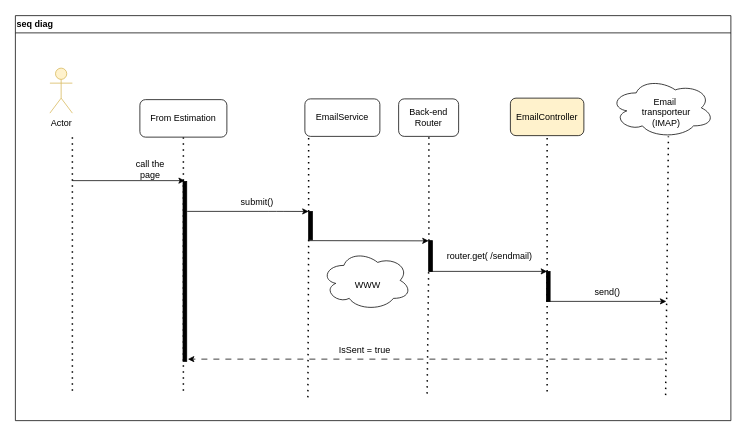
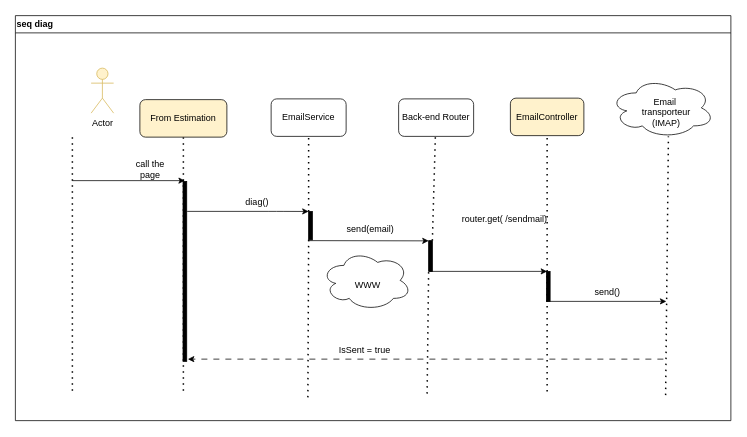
(61, 90) -> (102, 90)
(342, 117) -> (309, 117)
(429, 117) -> (436, 117)
(183, 118) -> (183, 118)
(257, 202) -> (257, 202)
none -> (370, 229)
(490, 256) -> (505, 219)
